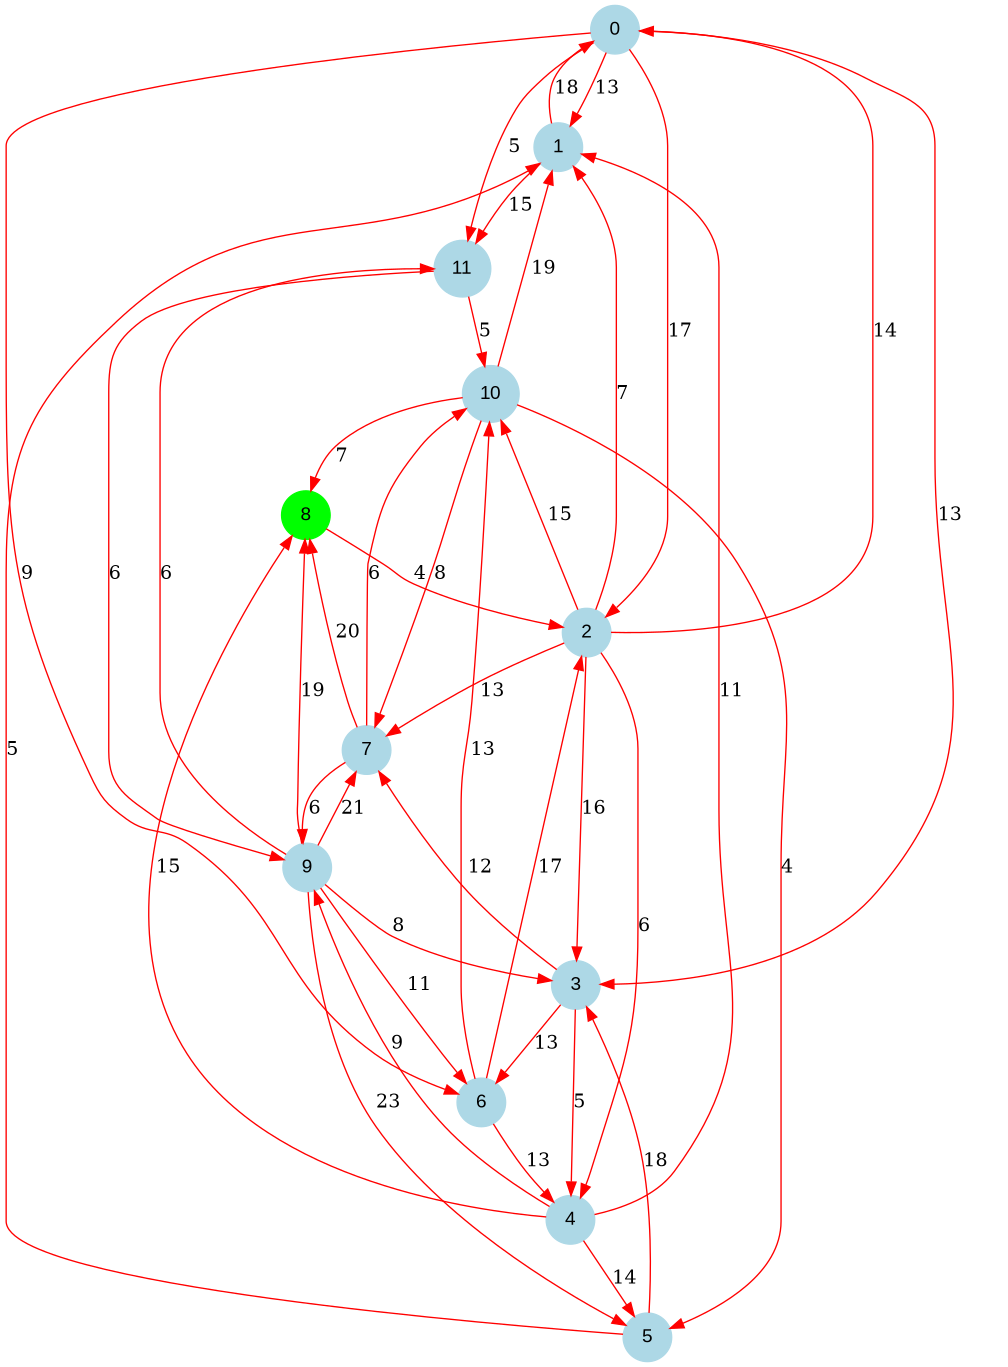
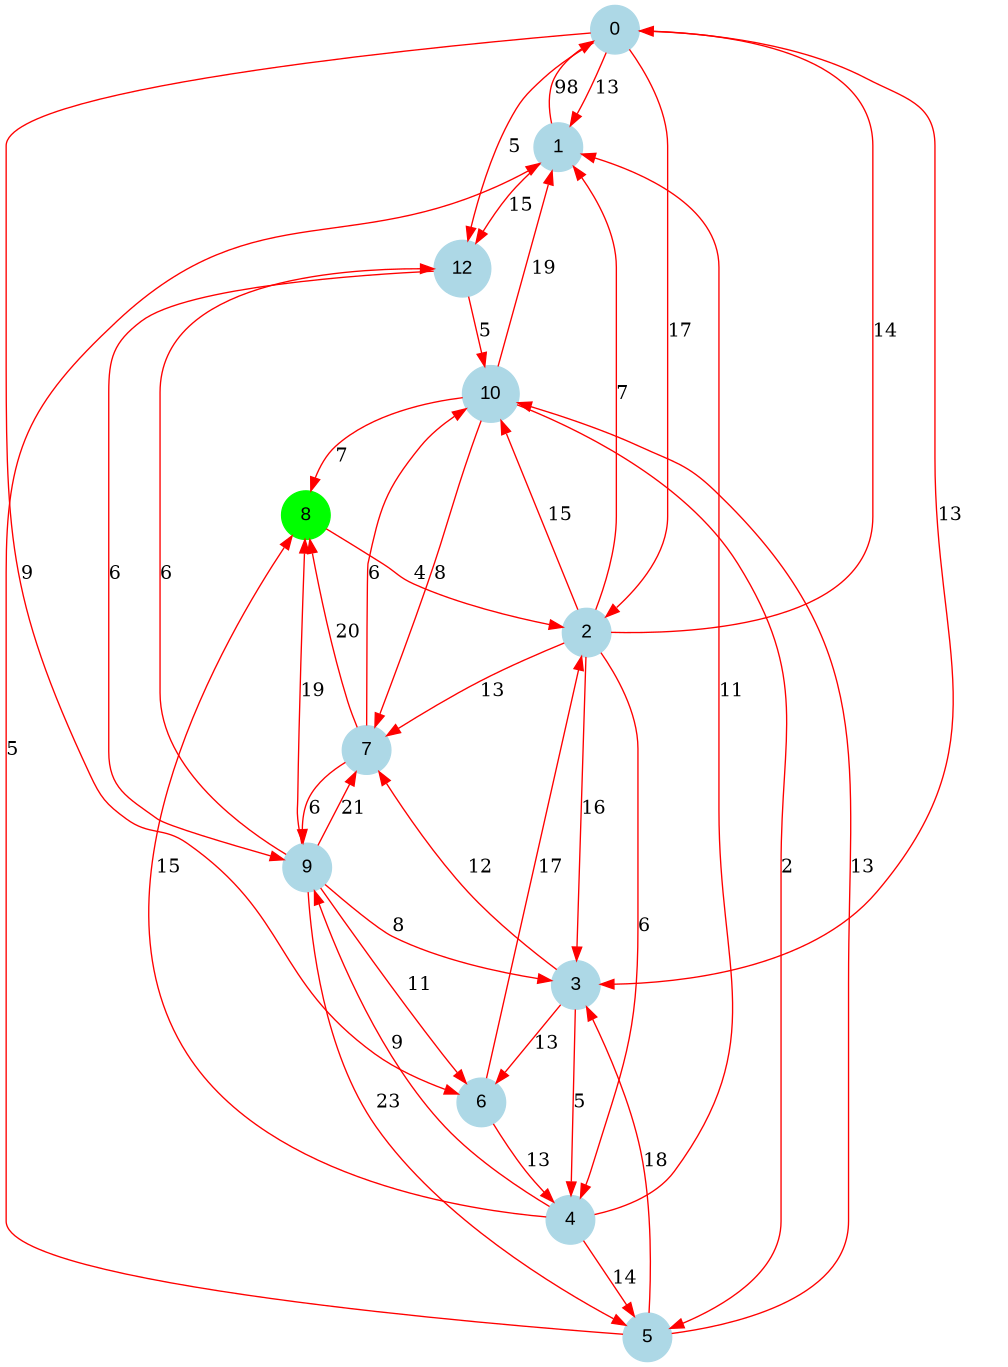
(567, 88) -> (567, 88)
(462, 269) -> (462, 269)
(465, 758) -> (850, 848)
(788, 868) -> (788, 868)
